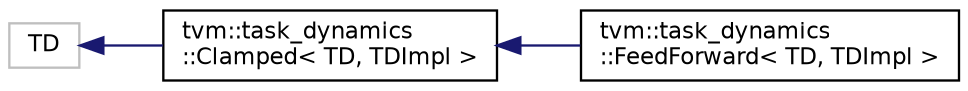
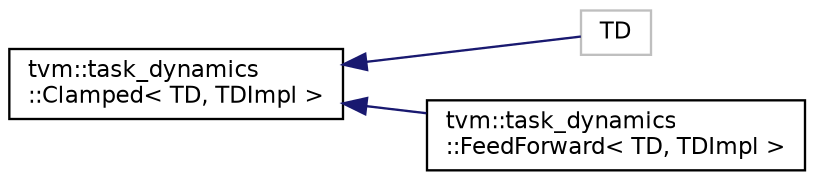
(133, 46) -> (474, 49)
